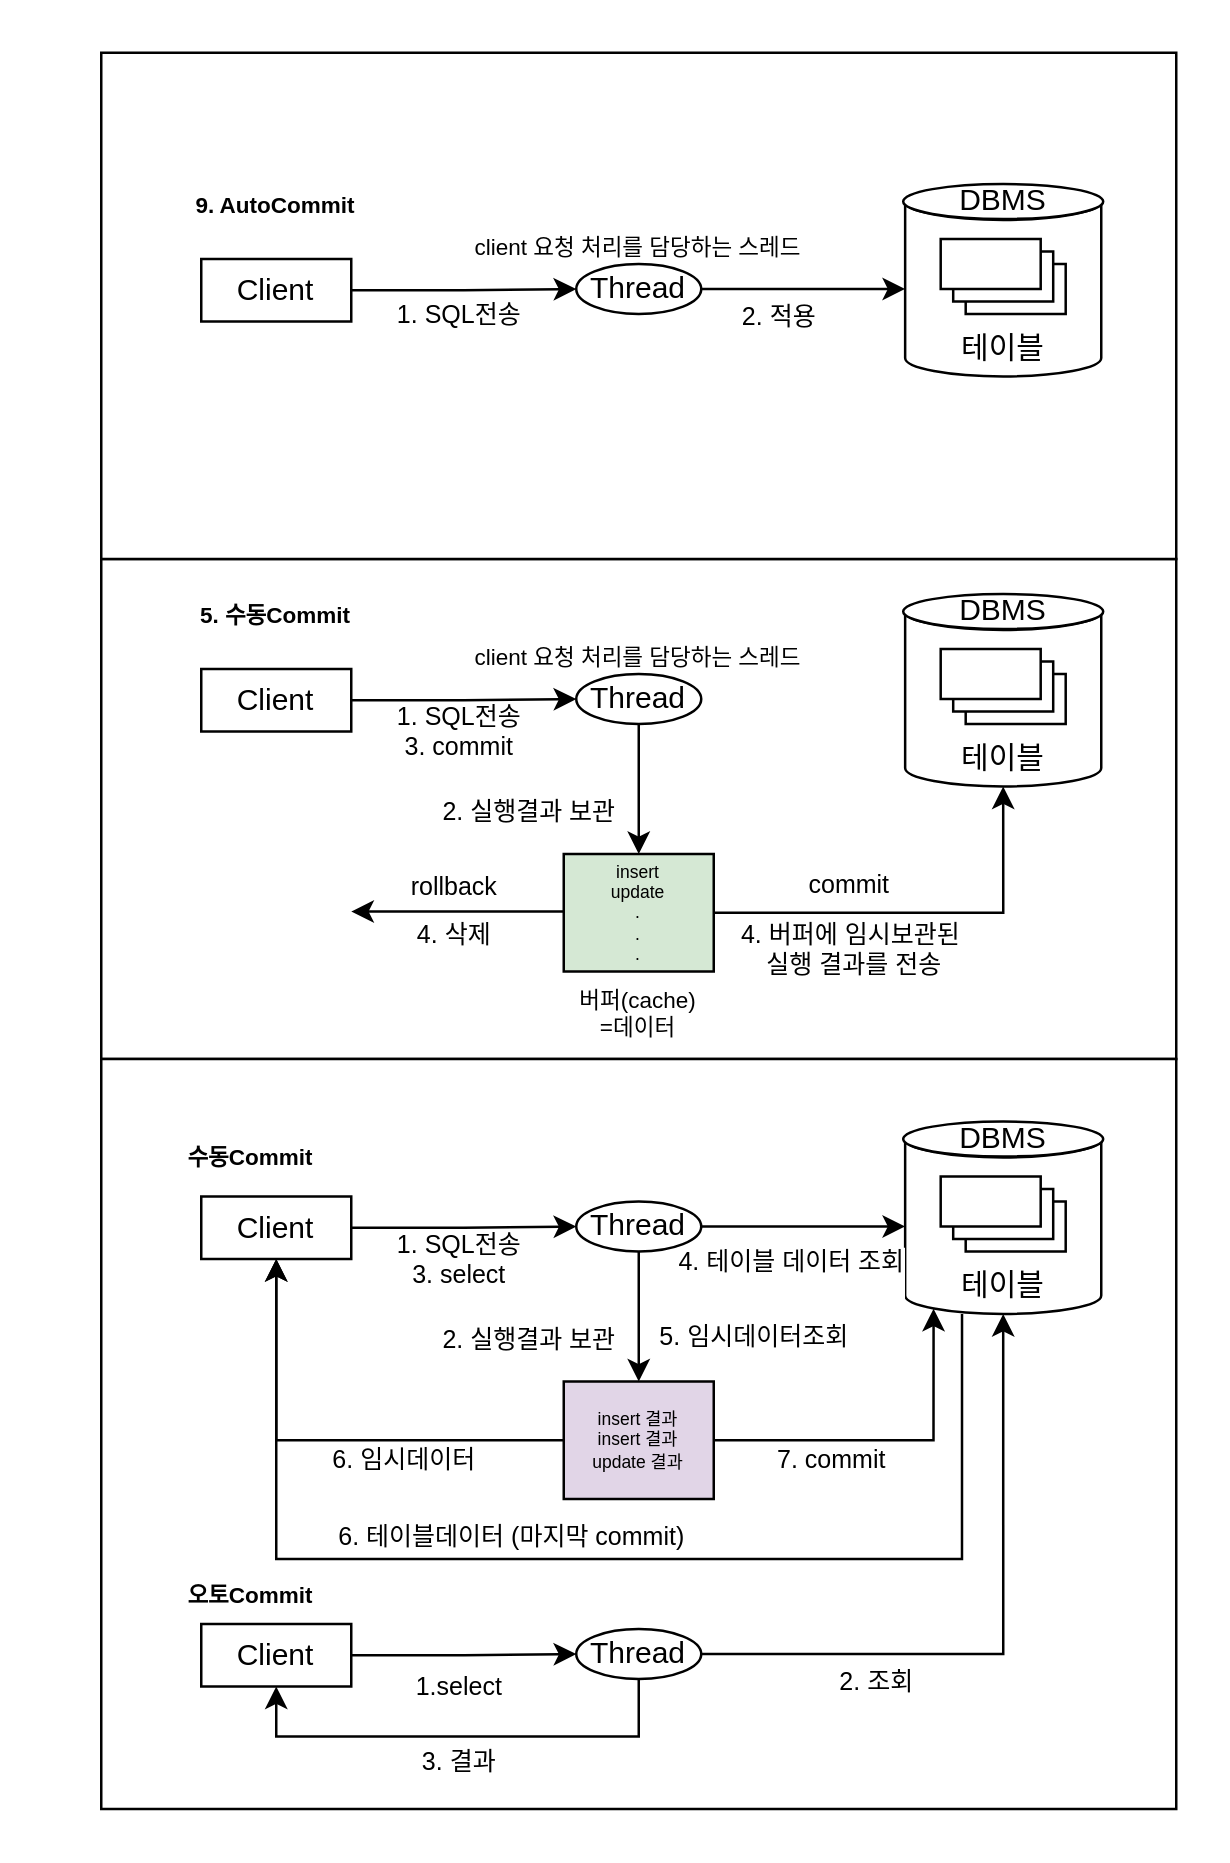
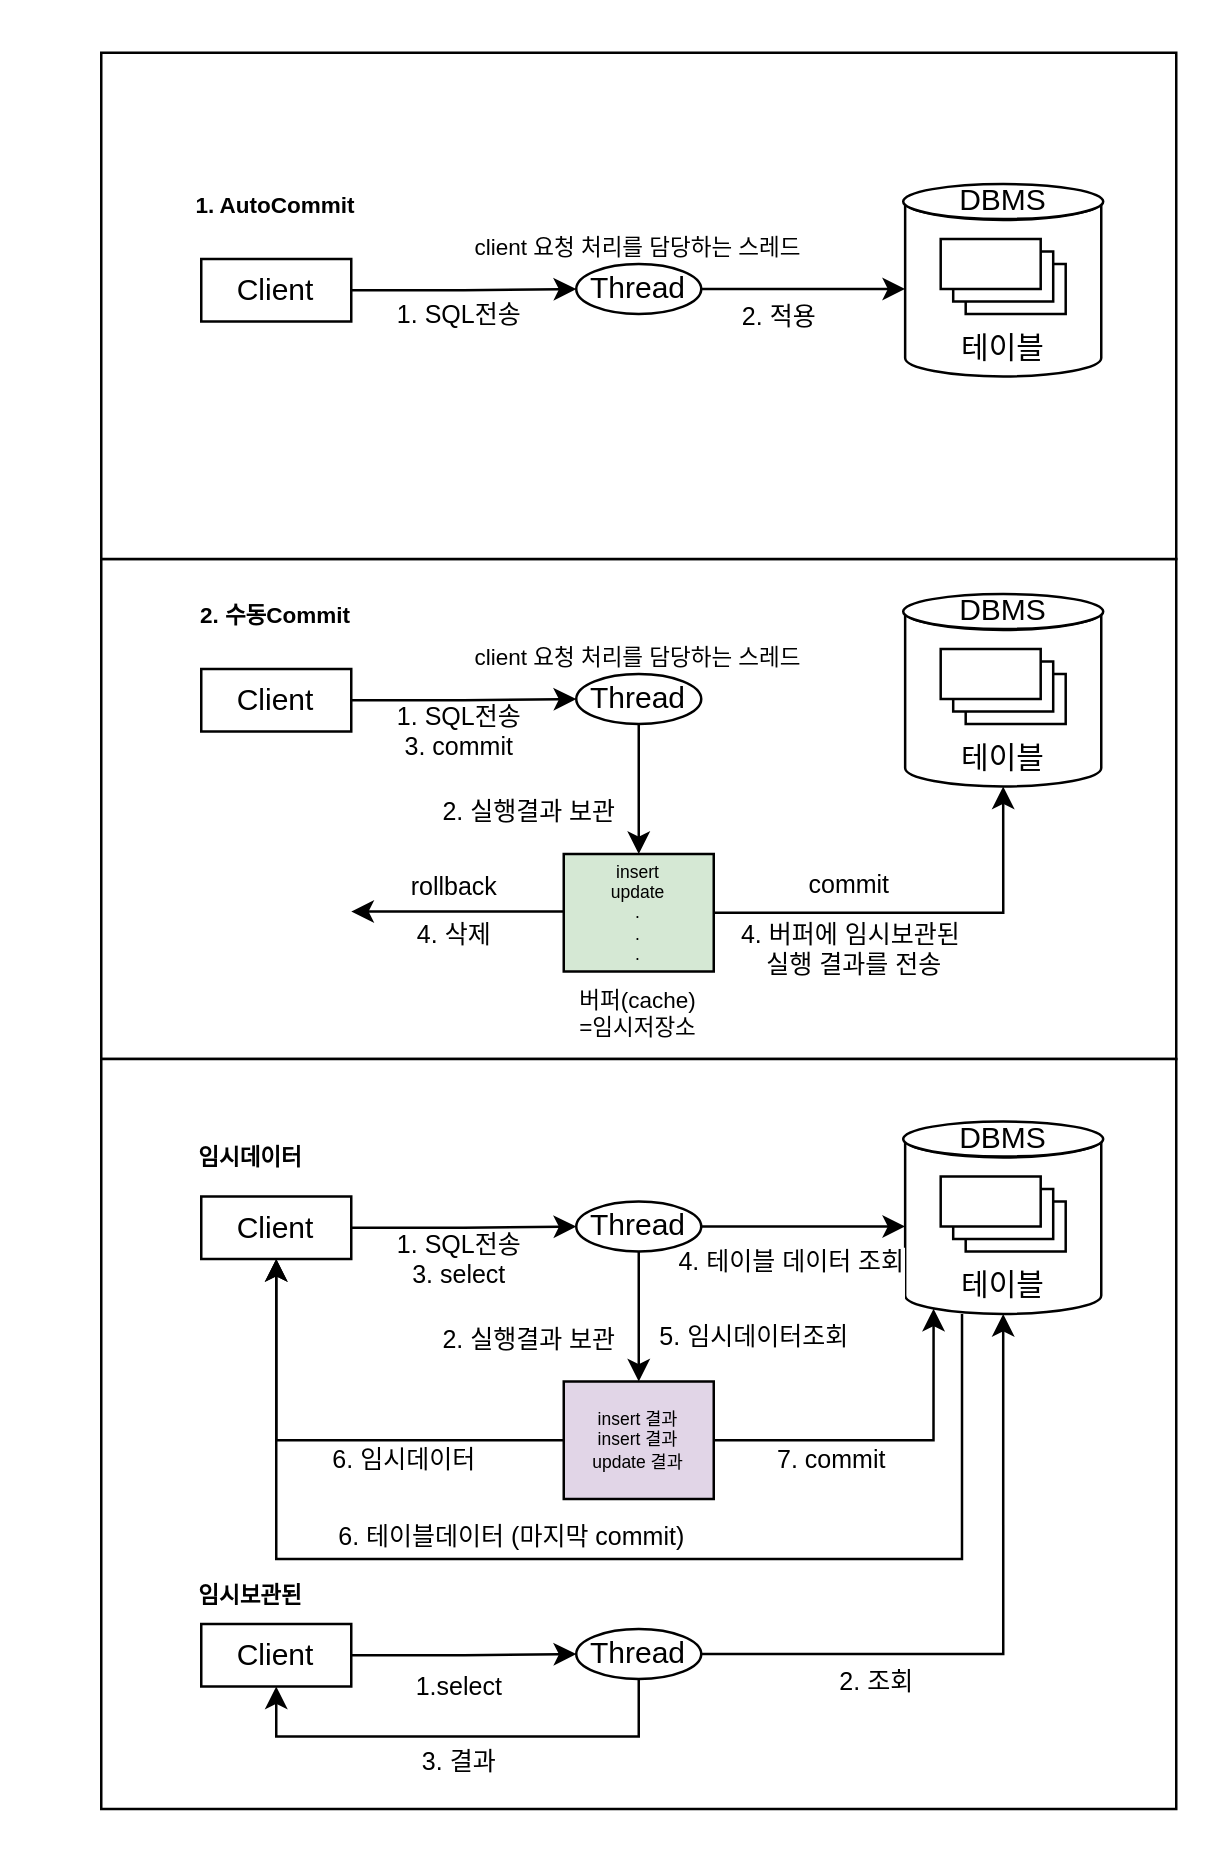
(276, 204) -> (276, 204)
(276, 614) -> (276, 614)
(639, 1029) -> (639, 1043)
(251, 1157) -> (251, 1157)
(251, 1594) -> (251, 1594)
